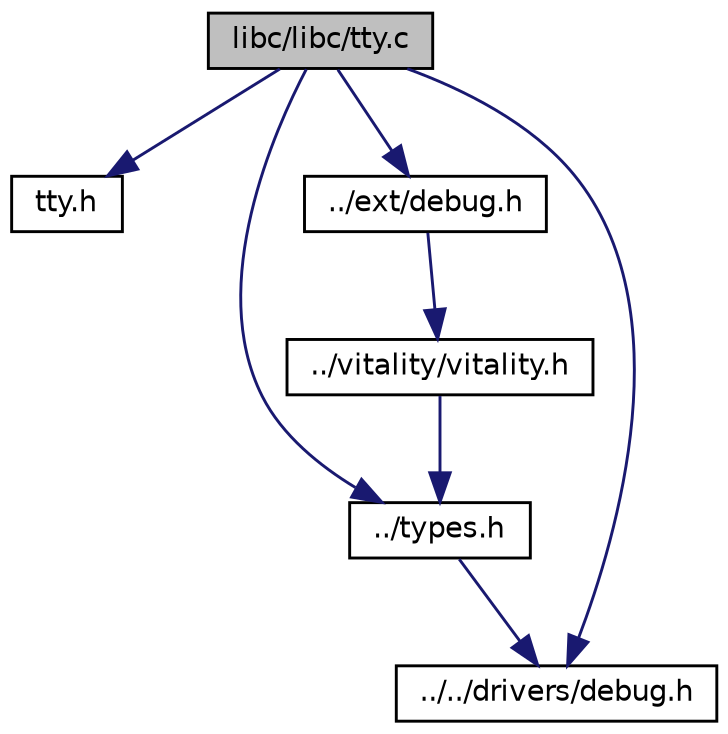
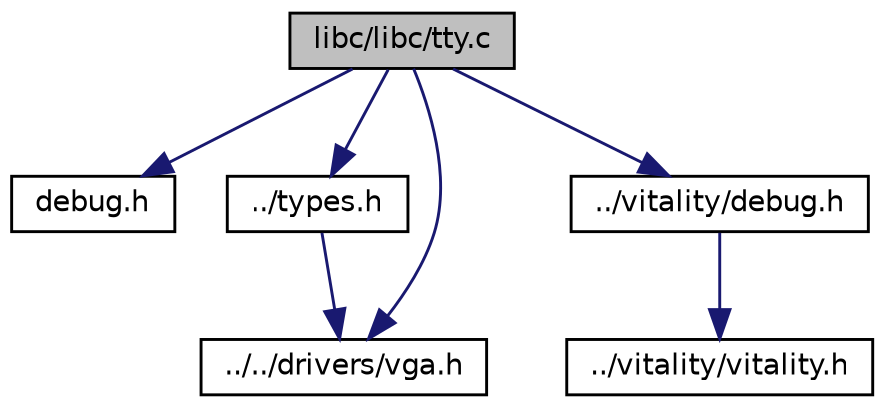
(67, 204) -> (93, 204)
(425, 204) -> (720, 204)
(440, 434) -> none
(557, 694) -> (344, 367)
